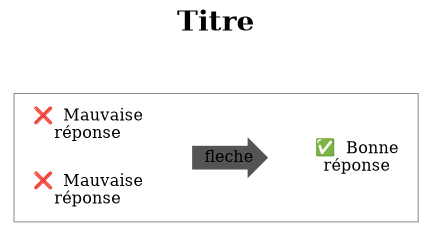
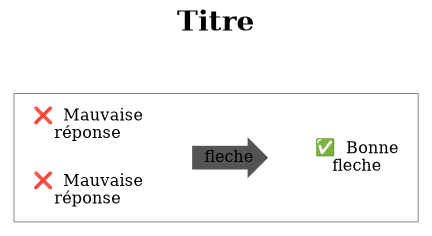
(357, 158) -> (357, 158)
